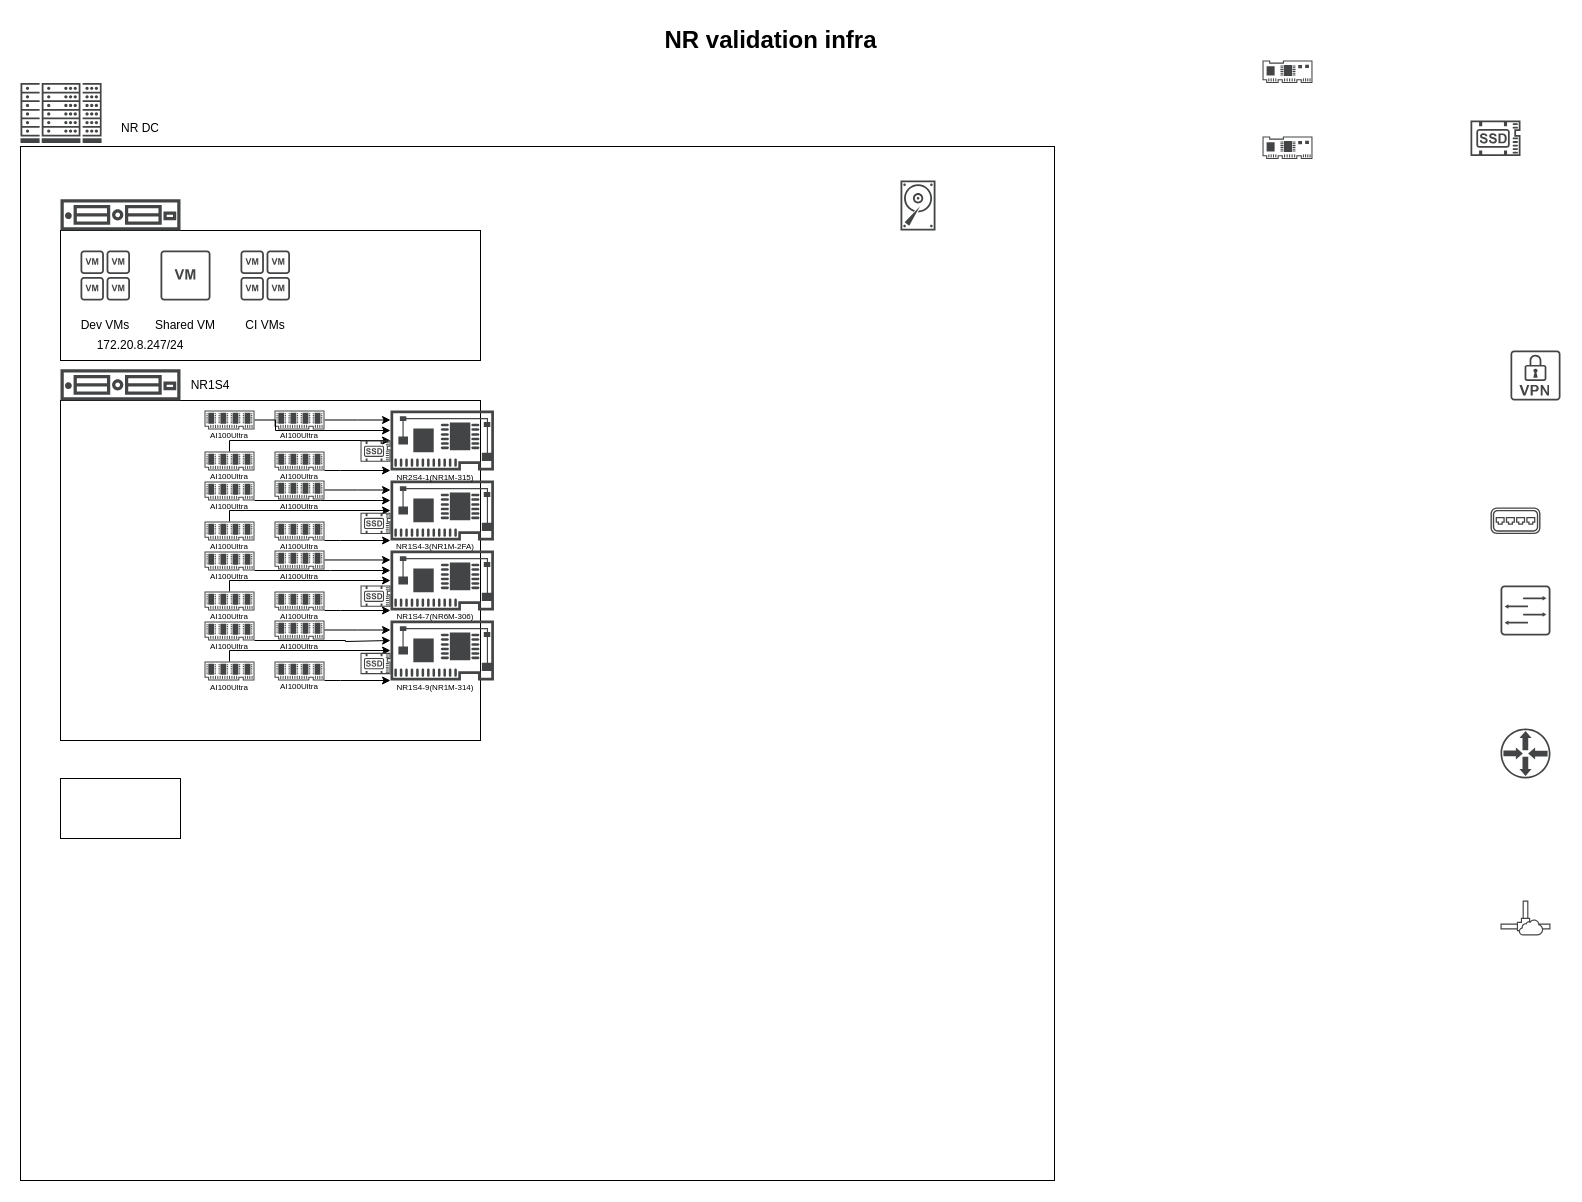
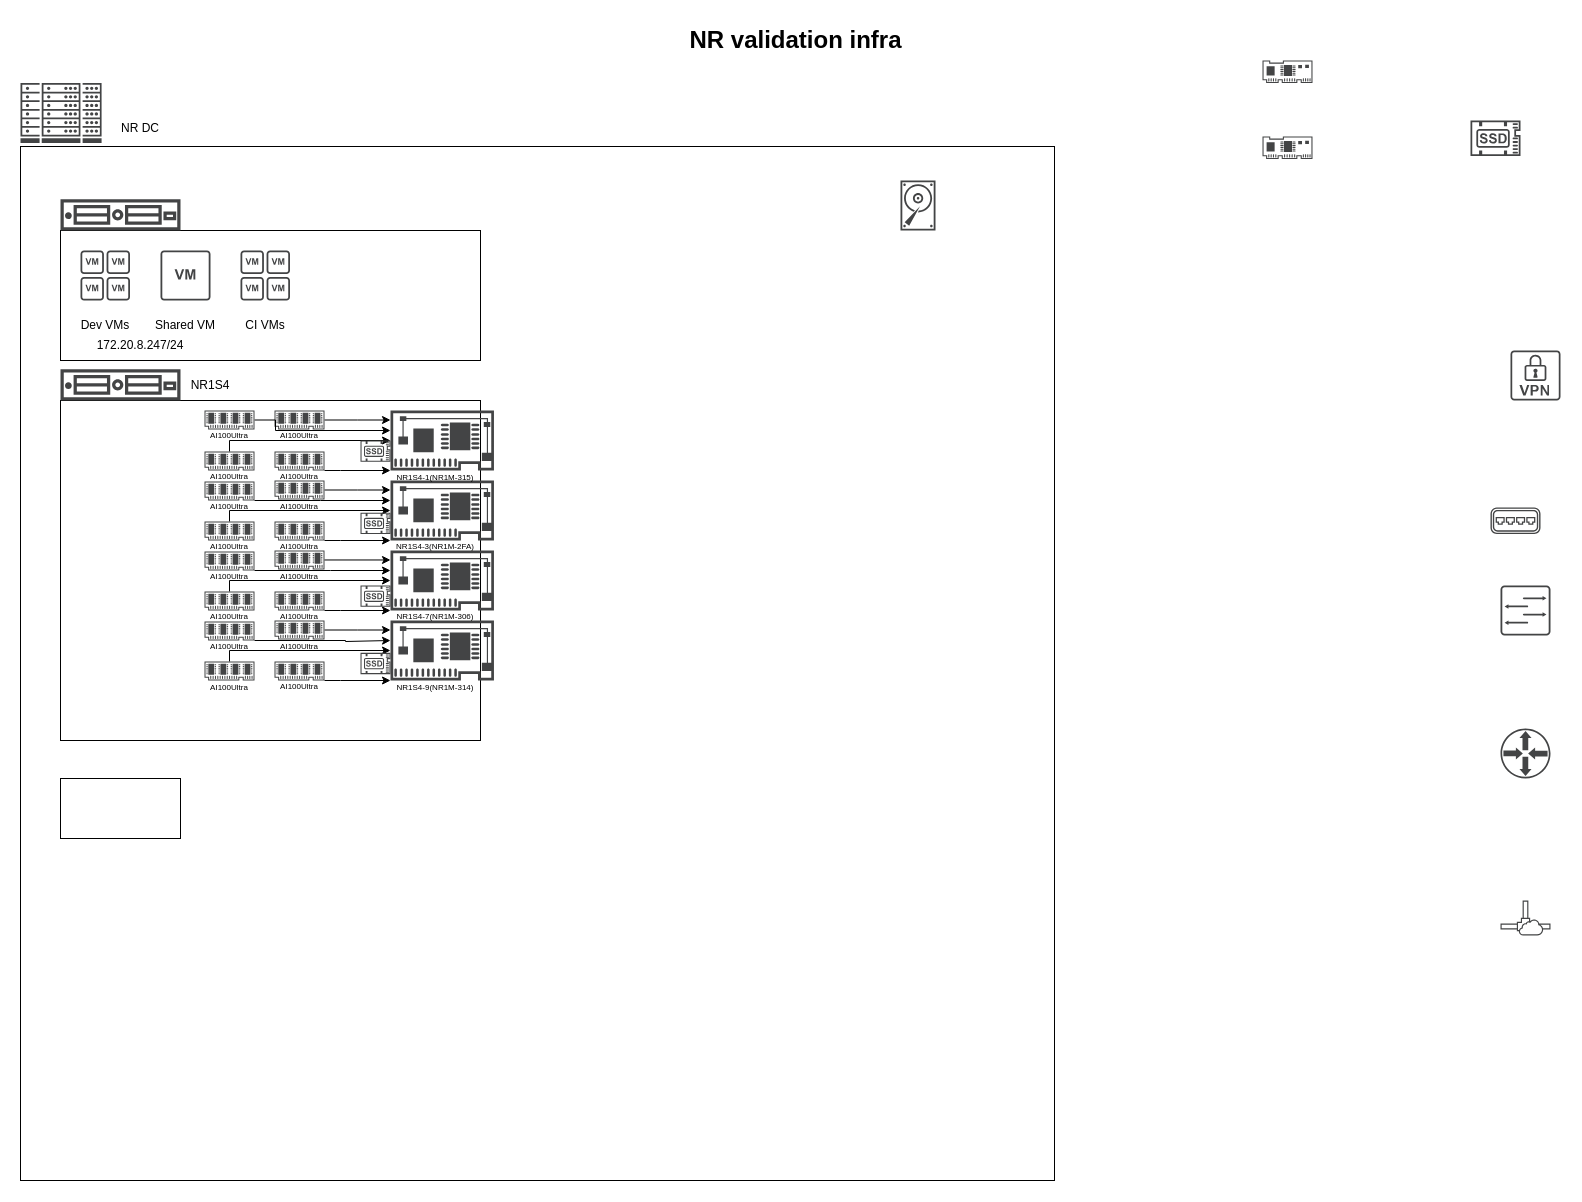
(770, 41) -> (795, 41)
(436, 477) -> (436, 477)
(436, 616) -> (436, 616)
